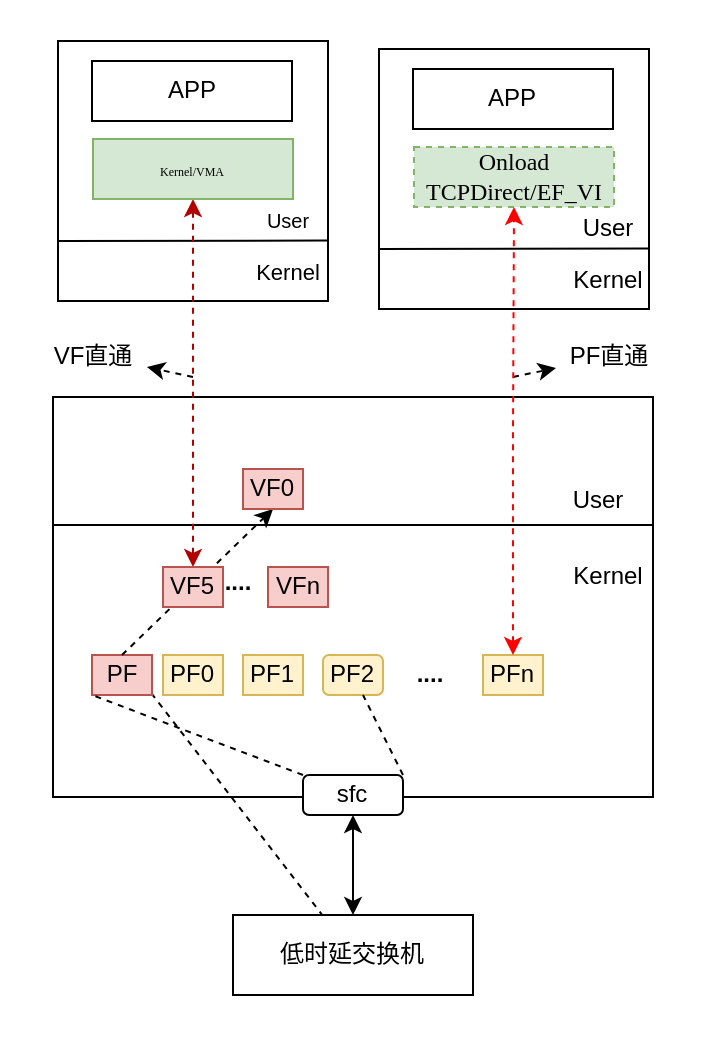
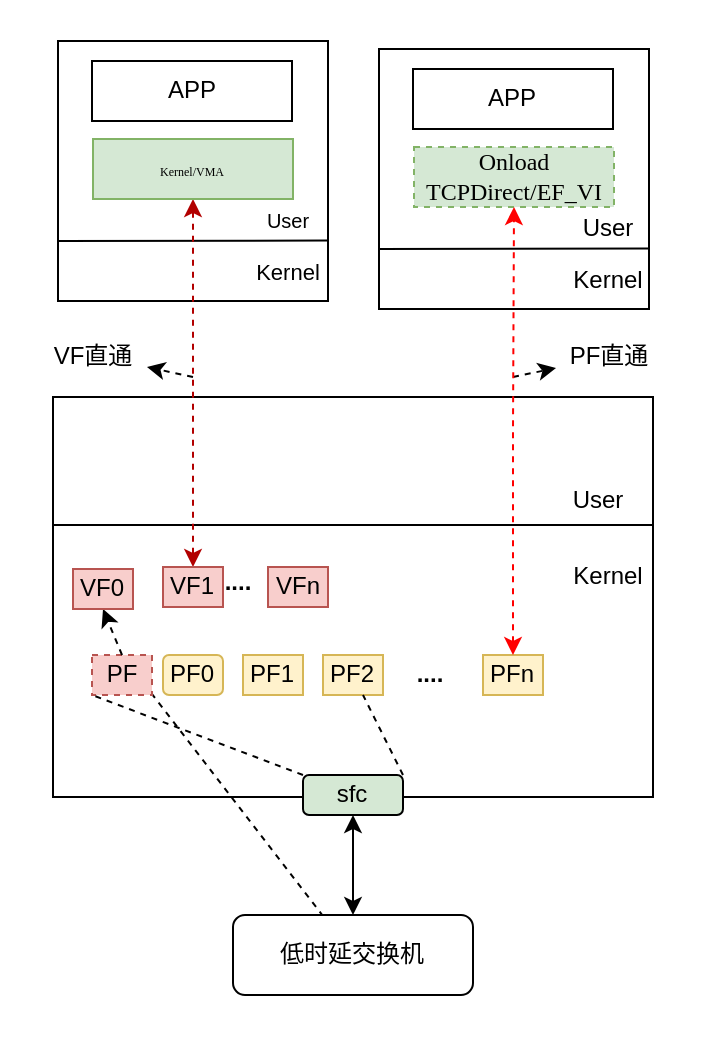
(273, 489) -> (103, 589)
(193, 587) -> (193, 587)
(122, 675) -> (122, 675)
(193, 675) -> (193, 675)
(353, 675) -> (353, 675)
(353, 795) -> (353, 795)
(353, 955) -> (353, 955)
